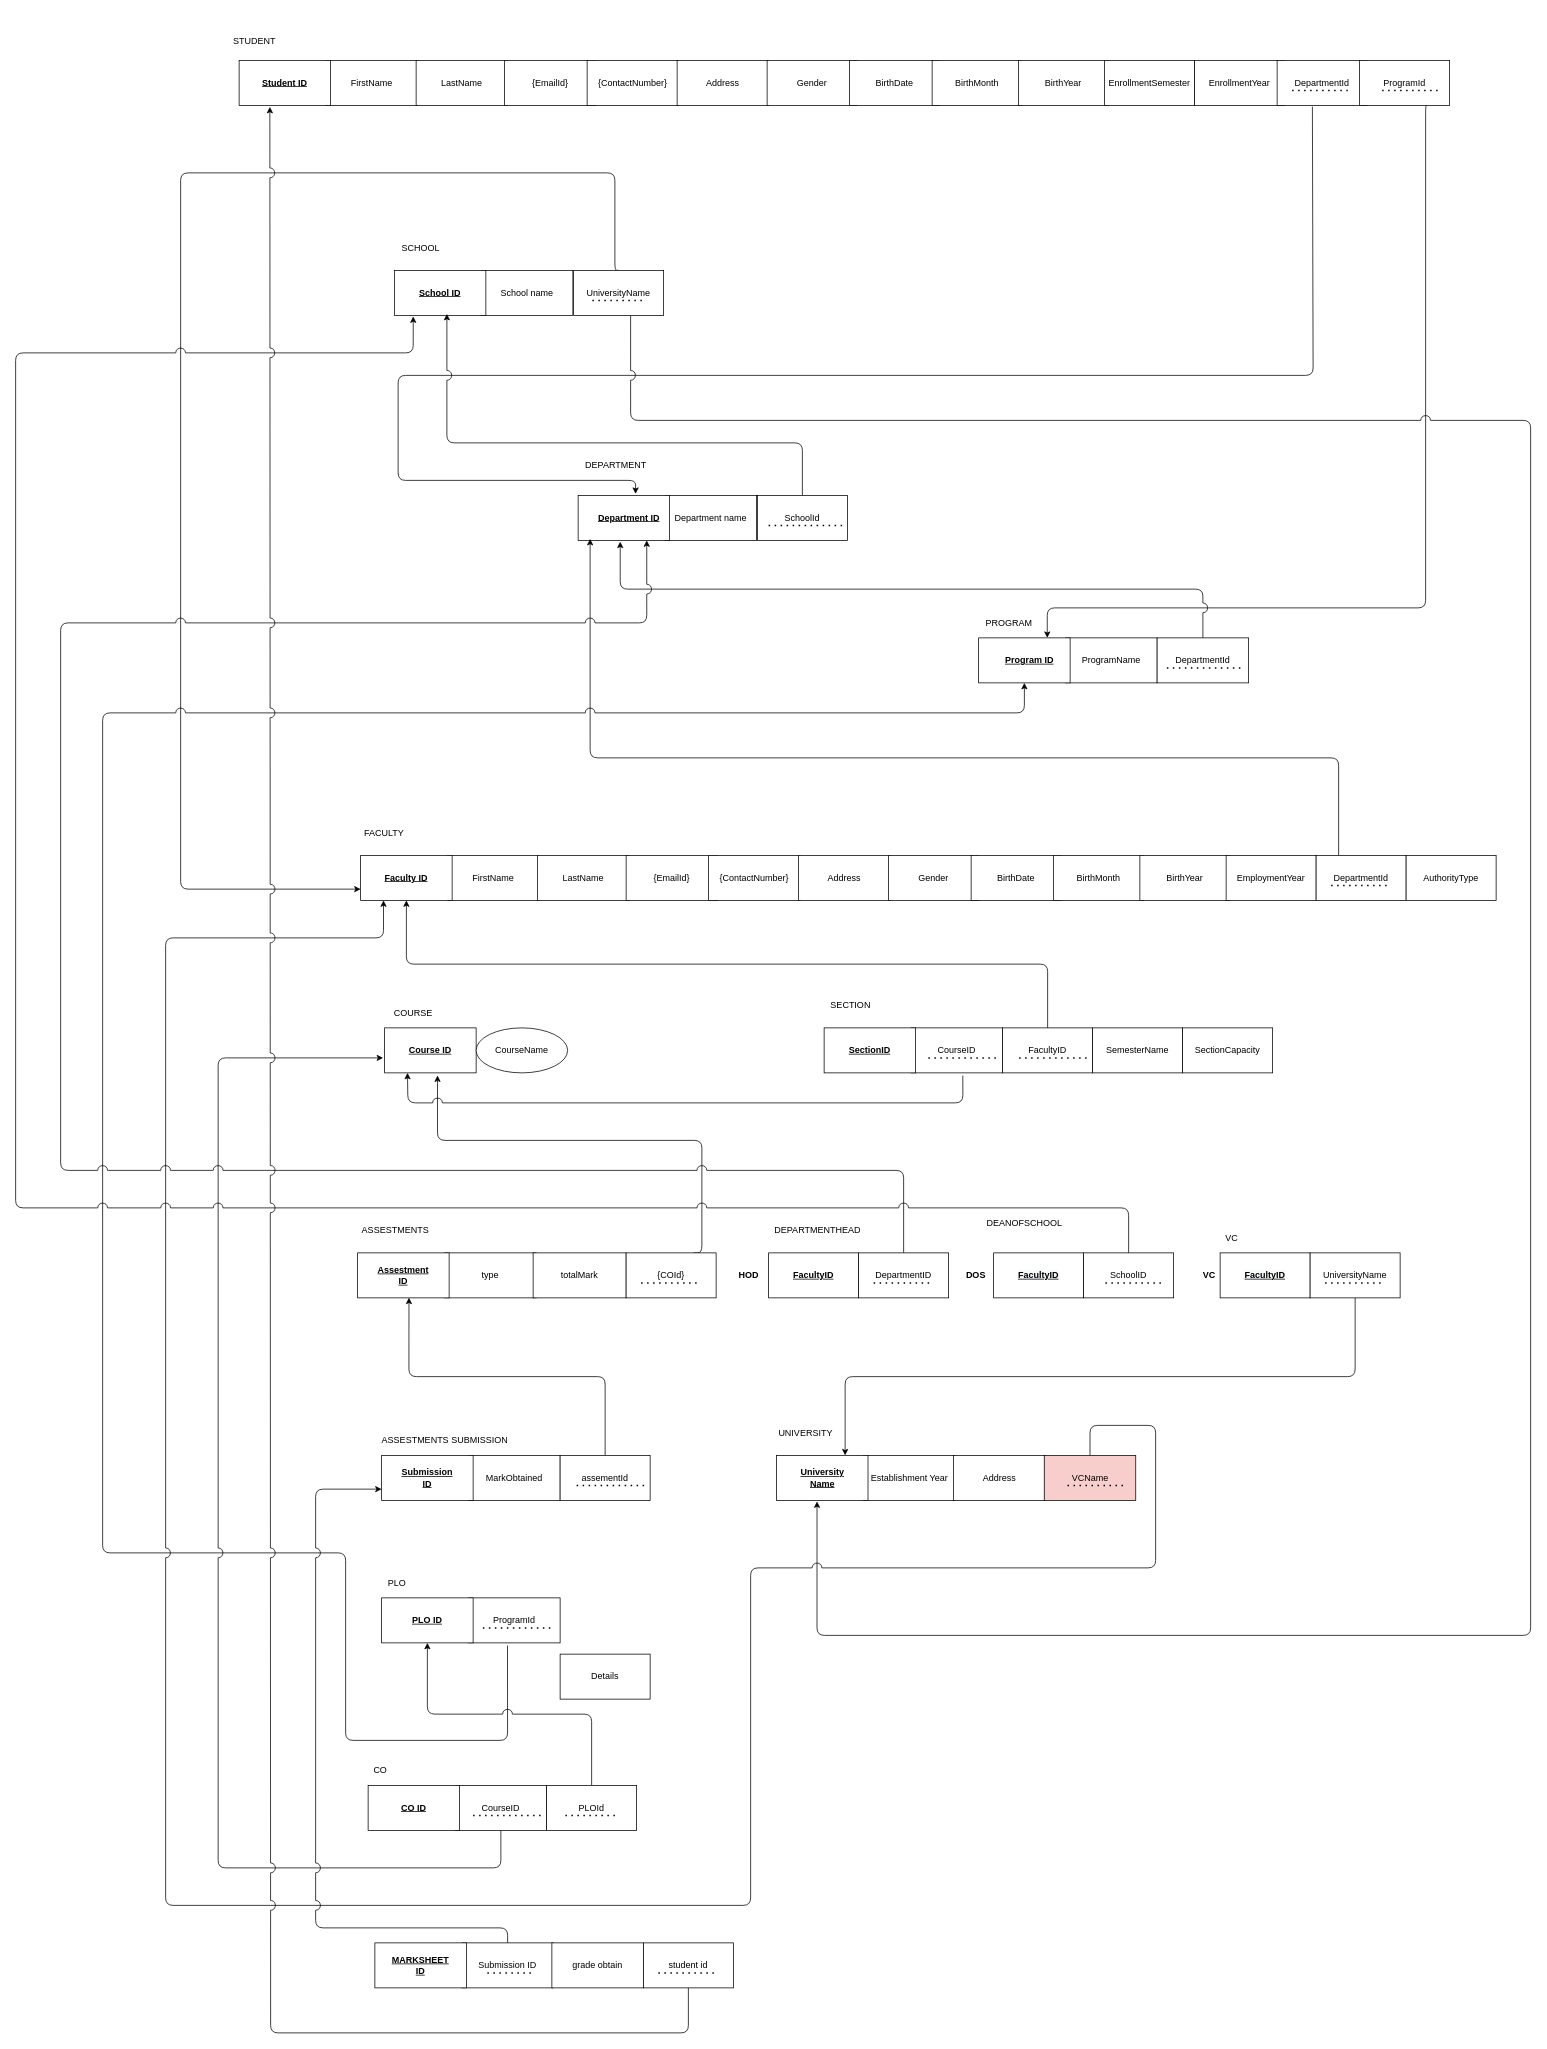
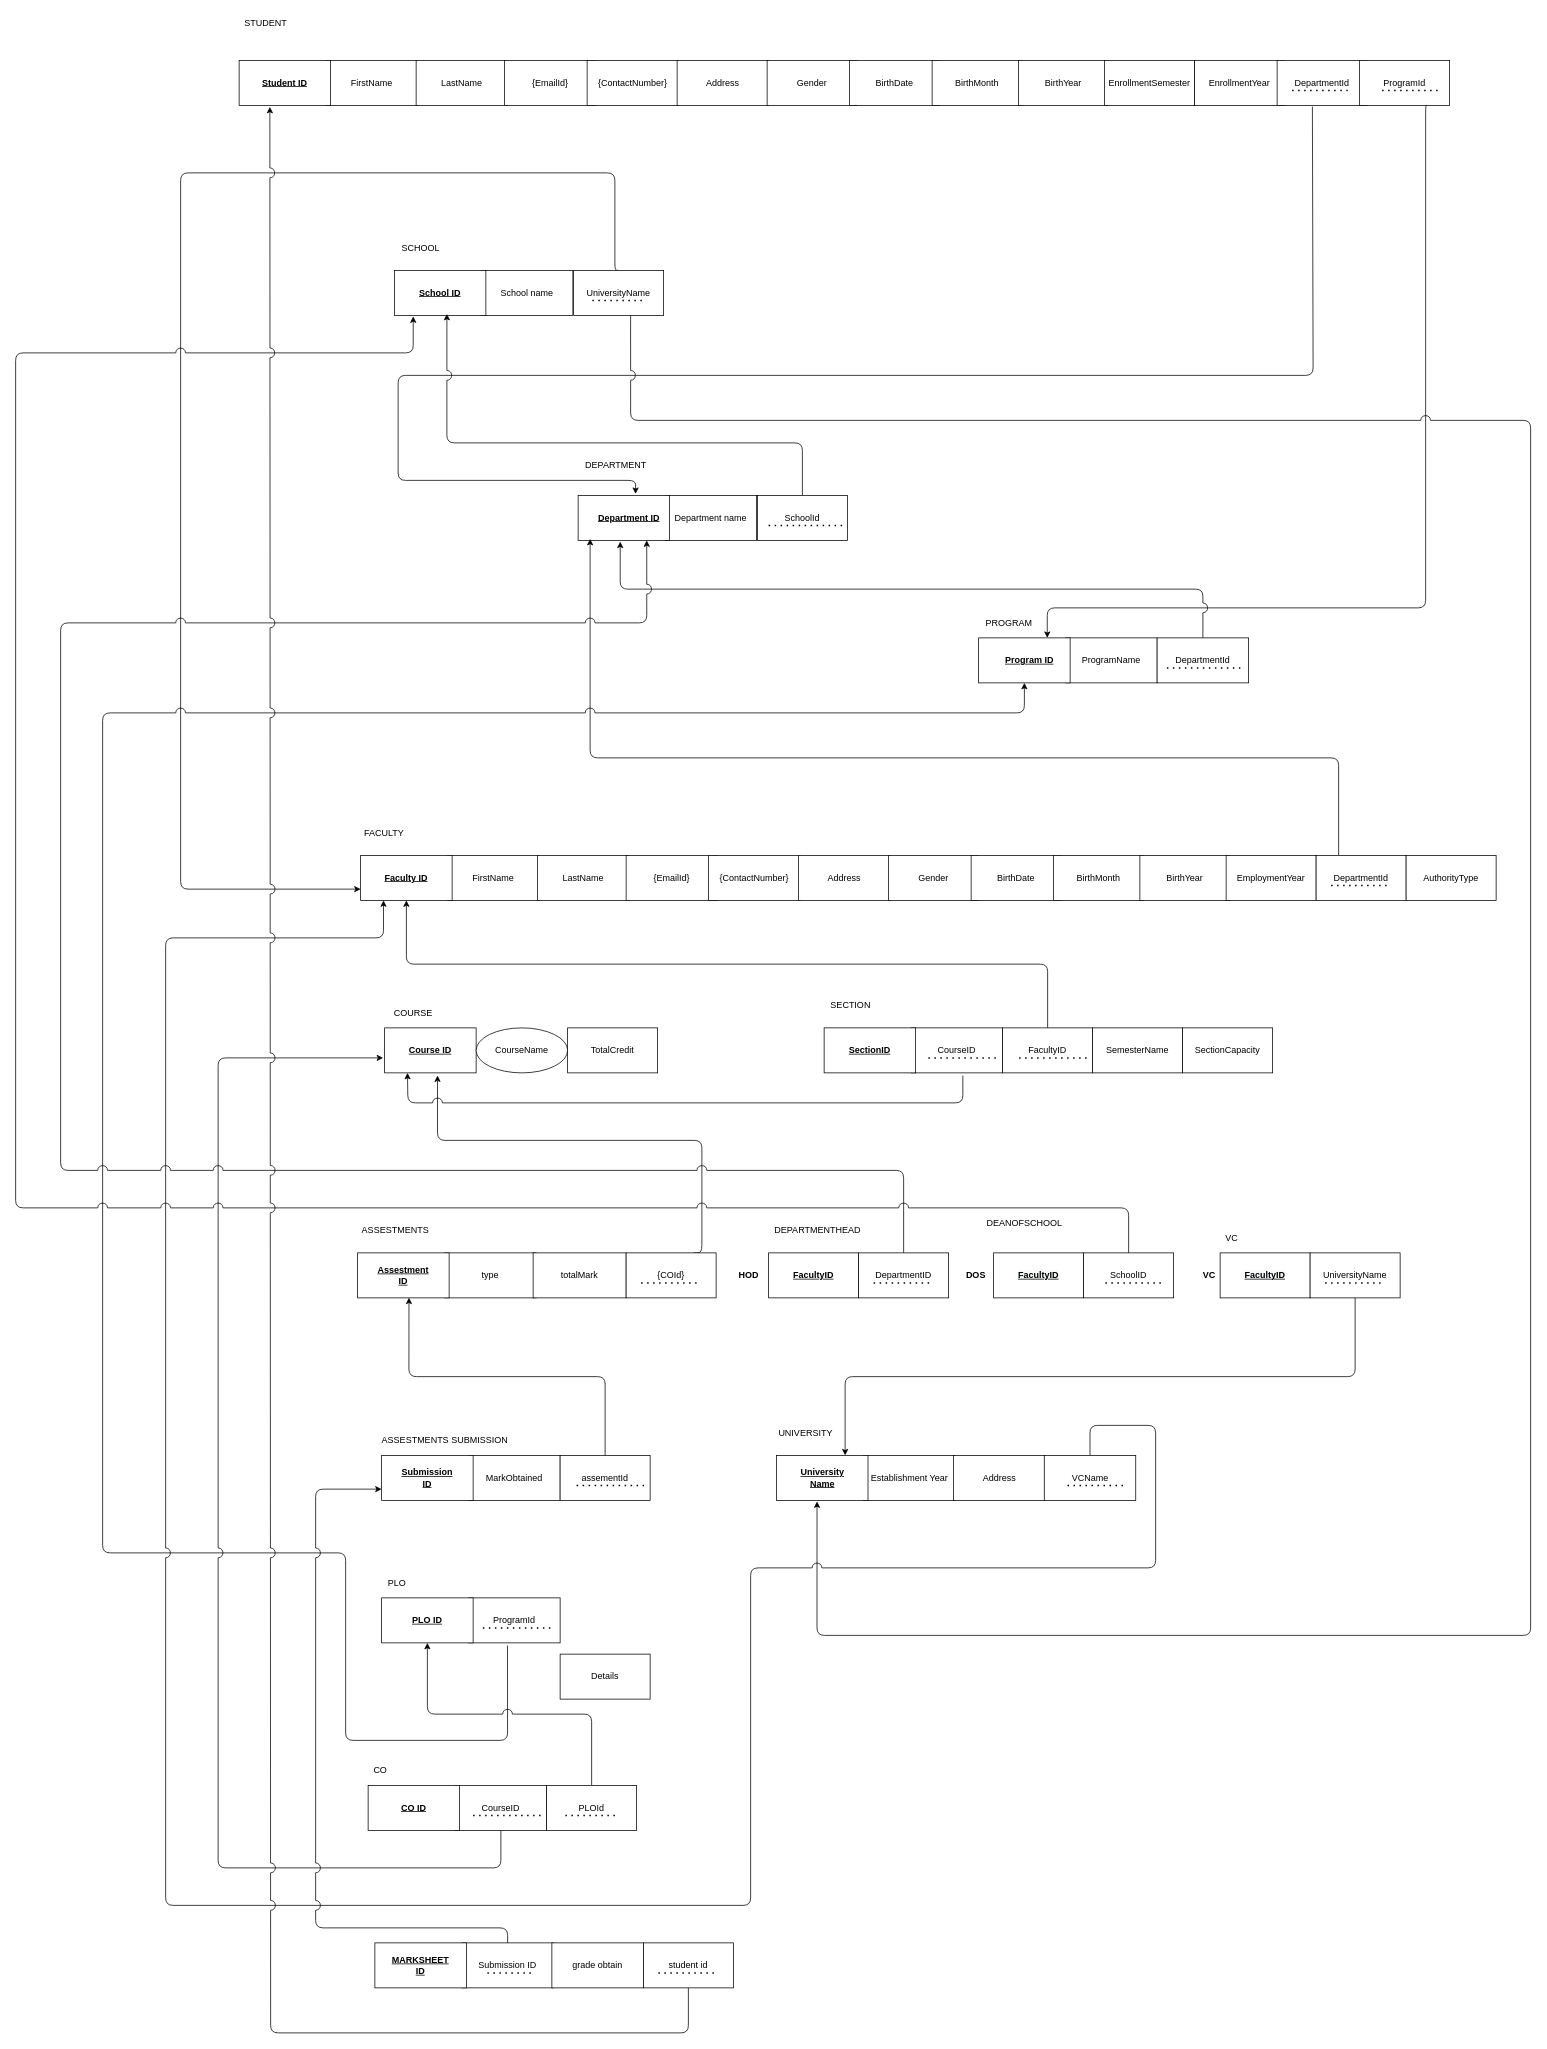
(254, 42) -> (265, 23)
none -> (612, 1050)
(1090, 1478) -> (1090, 1478)
